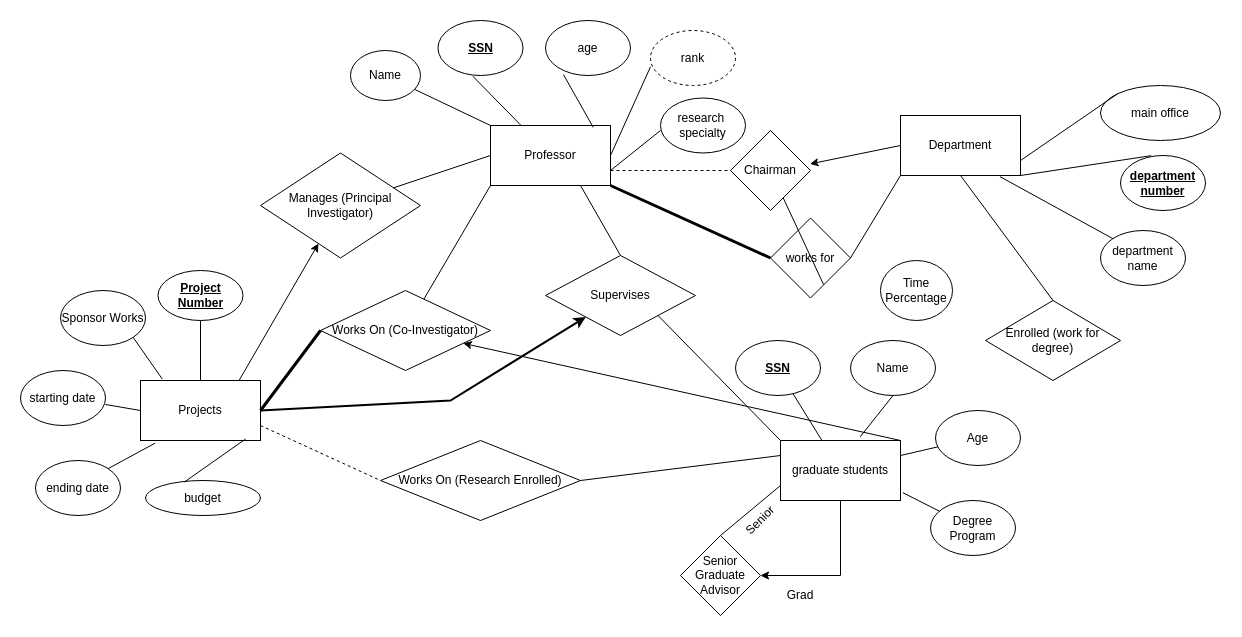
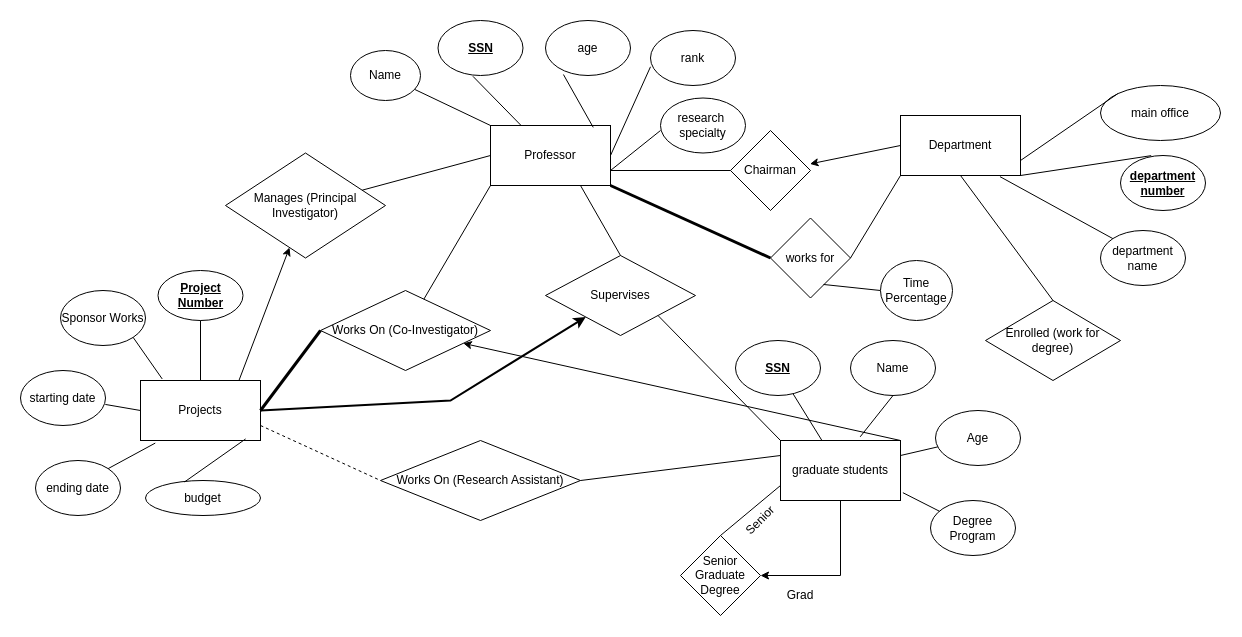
(693, 58) -> (693, 58)
(672, 171) -> (672, 171)
(341, 206) -> (306, 206)
(804, 242) -> (852, 287)
(481, 481) -> (481, 481)
(721, 576) -> (721, 576)
